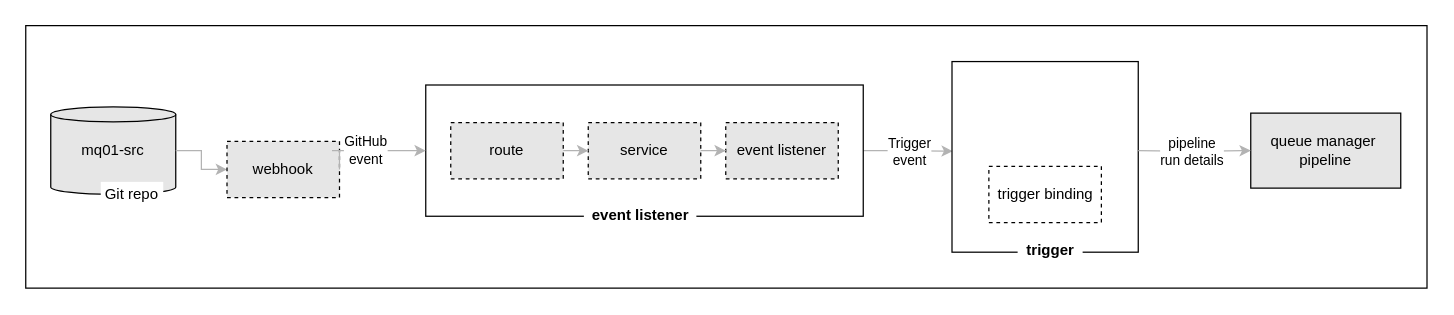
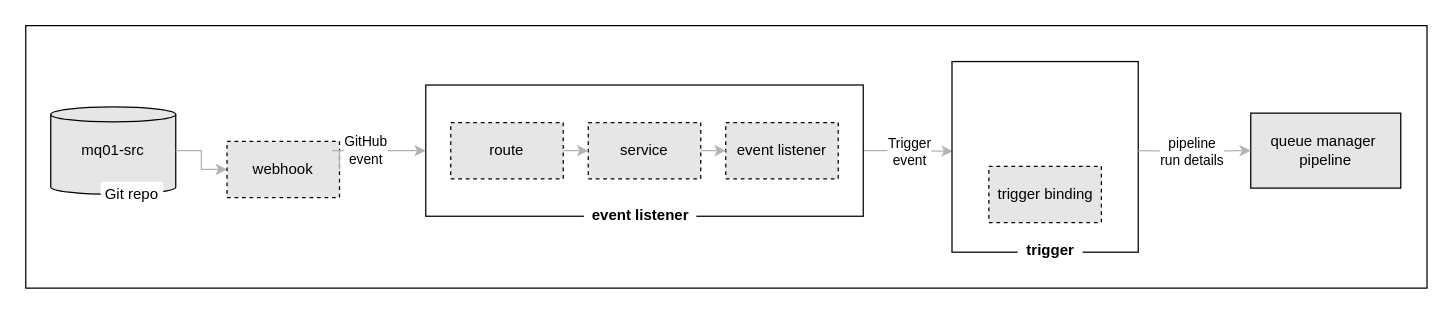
(1045, 194) -> (1045, 194)
